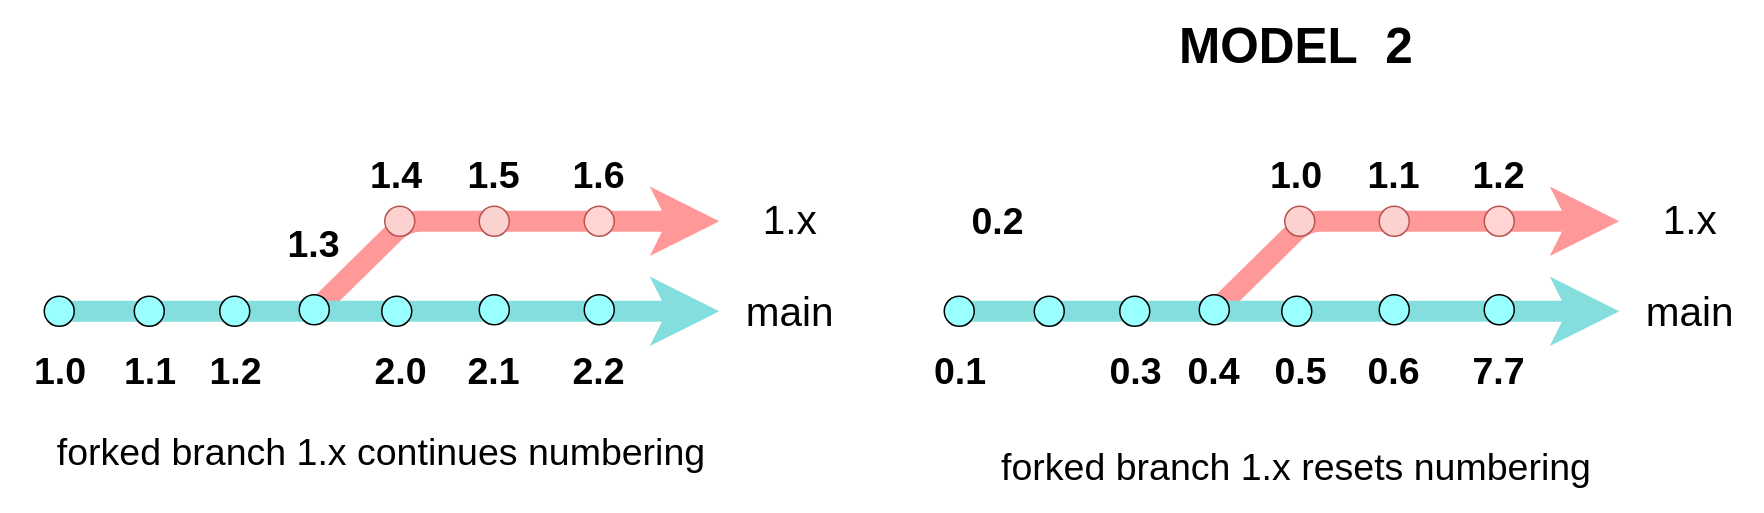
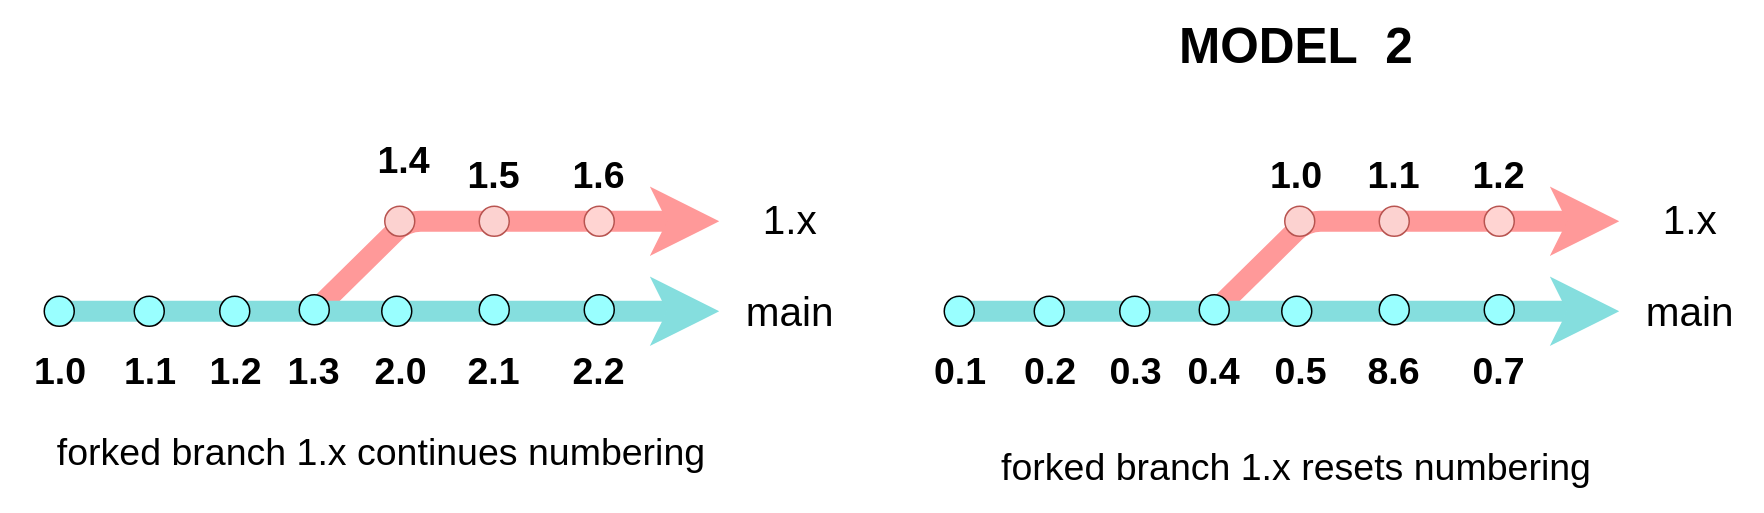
(397, 173) -> (404, 158)
(998, 220) -> (1051, 370)
(314, 242) -> (314, 370)
(1394, 370) -> (1394, 370)
(1499, 370) -> (1499, 370)
